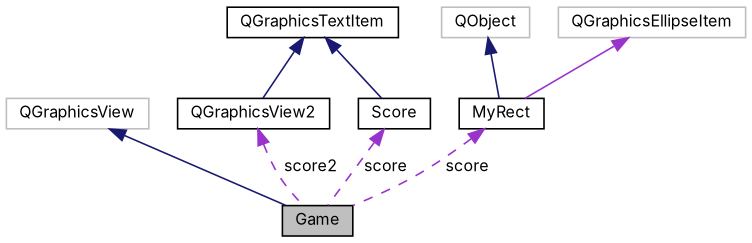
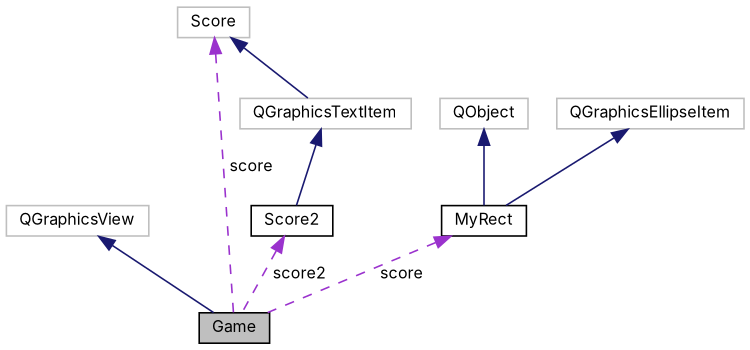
(313, 22) -> (326, 114)
(569, 72) -> (560, 172)
(359, 74) -> (276, 73)
(254, 114) -> (292, 221)
(394, 114) -> (214, 22)
